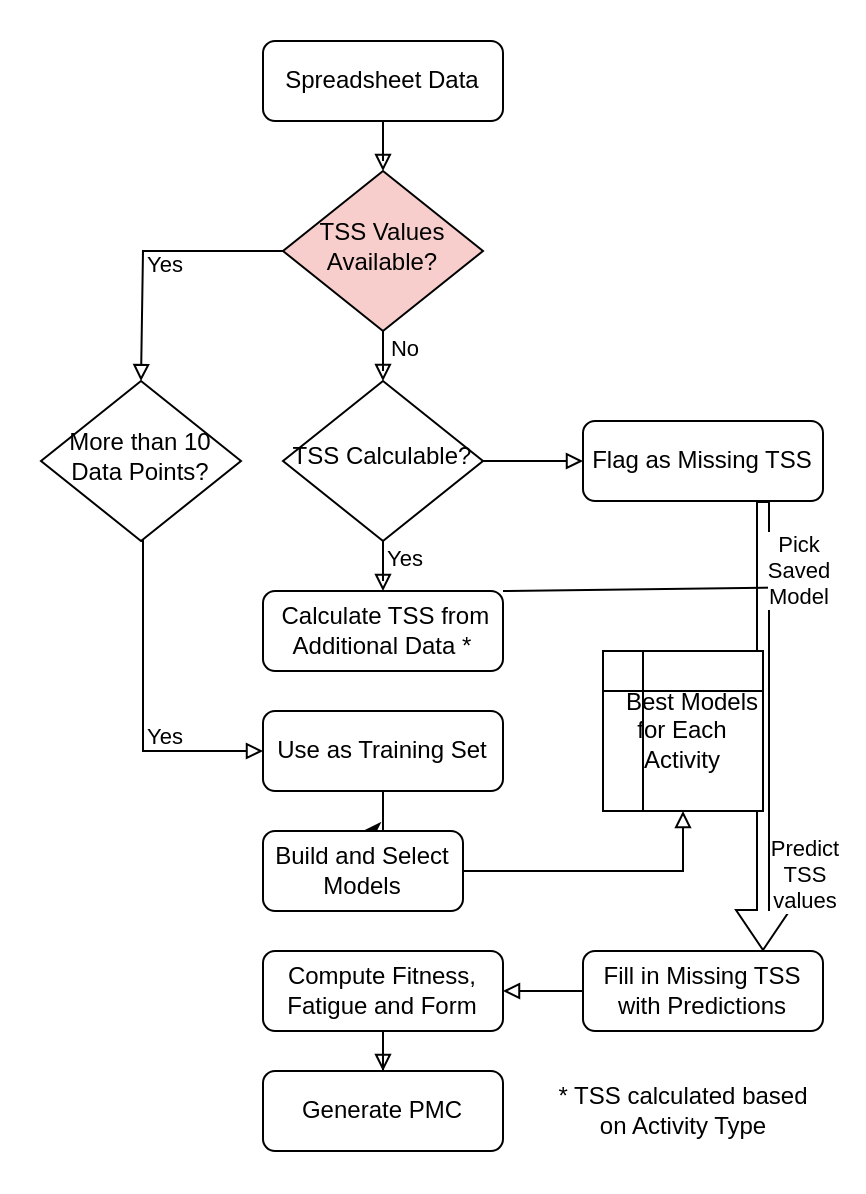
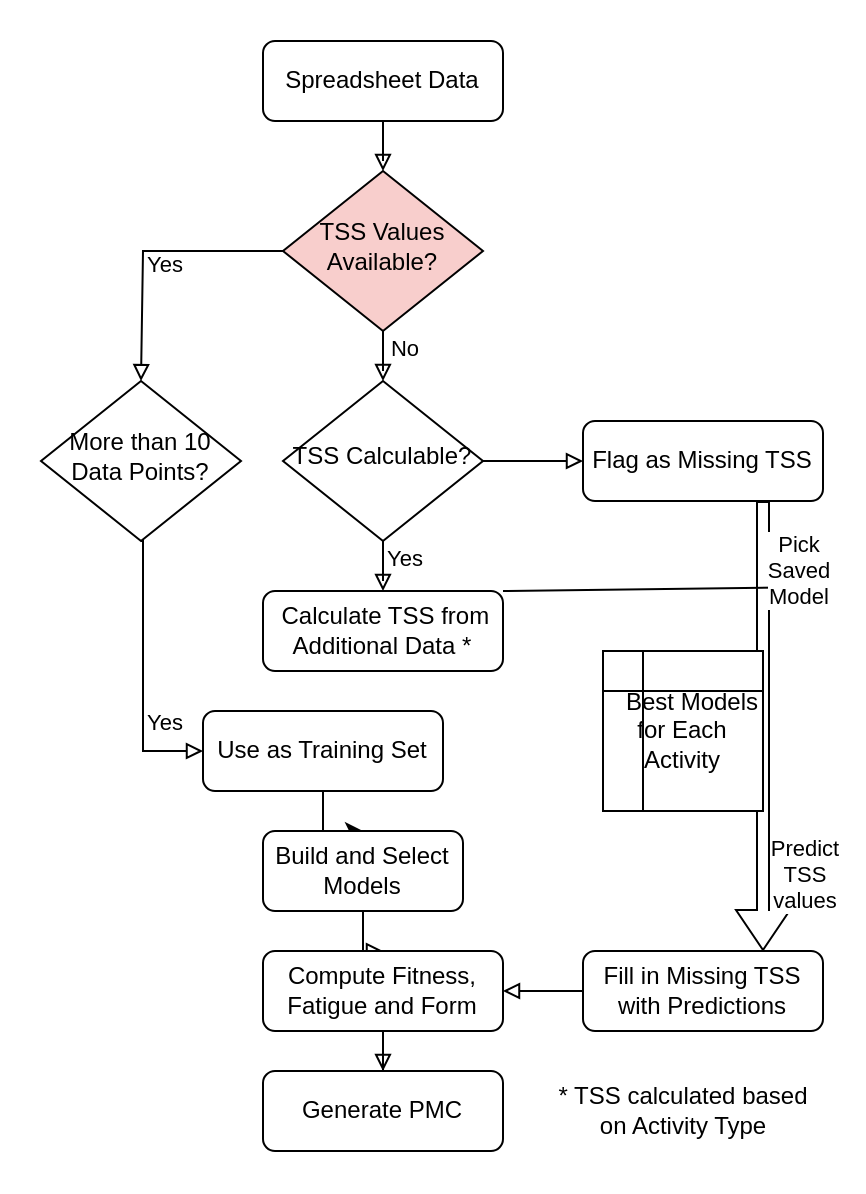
(383, 751) -> (323, 751)
(594, 871) -> (363, 932)
